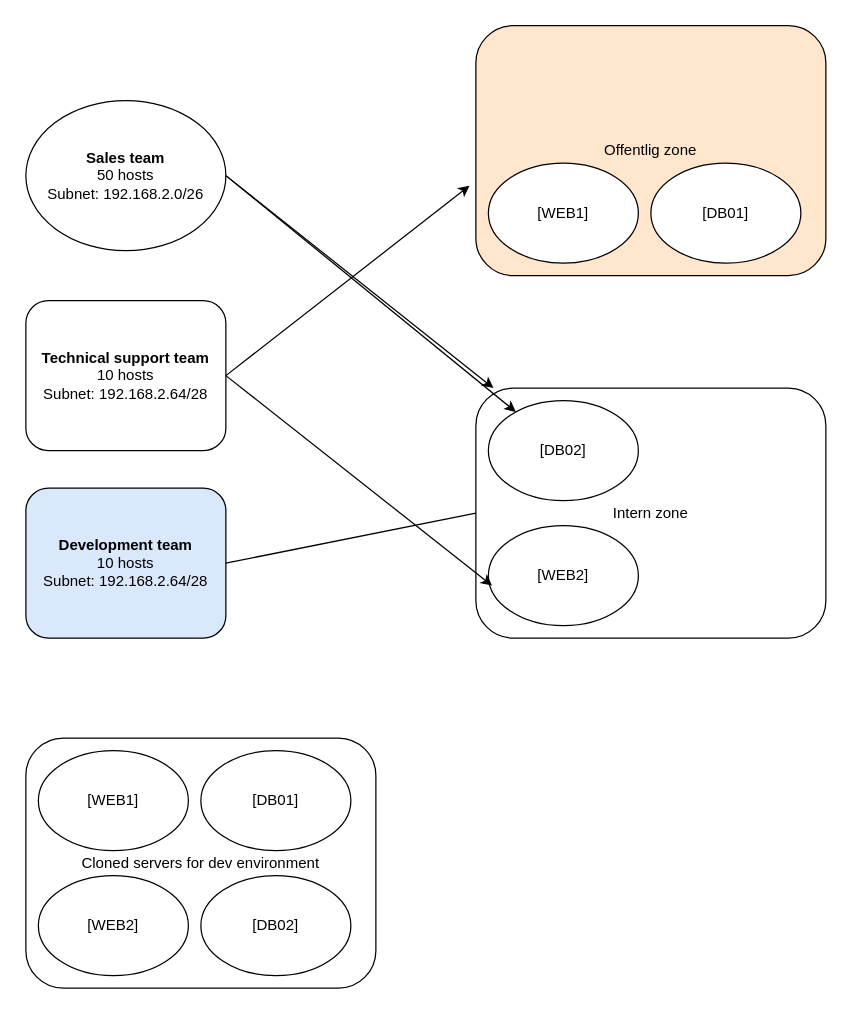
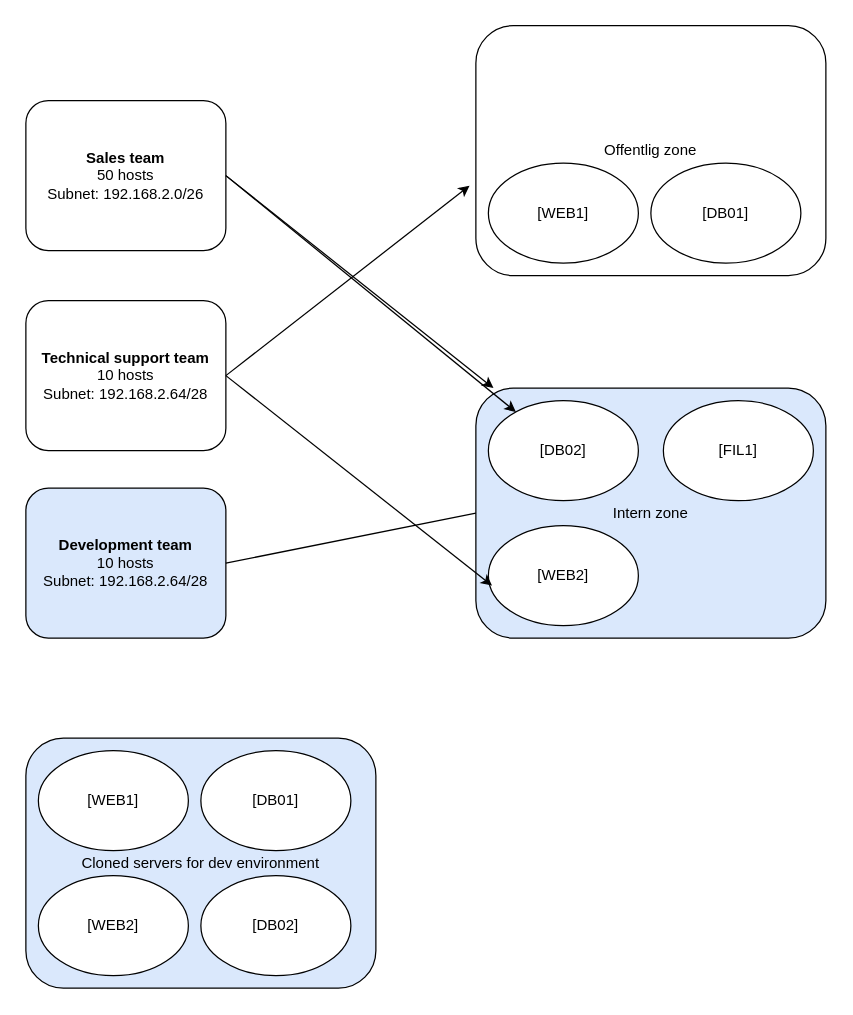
(651, 151) -> (651, 151)
(126, 176) -> (126, 176)
none -> (738, 451)
(651, 513) -> (651, 513)
(201, 863) -> (201, 863)
